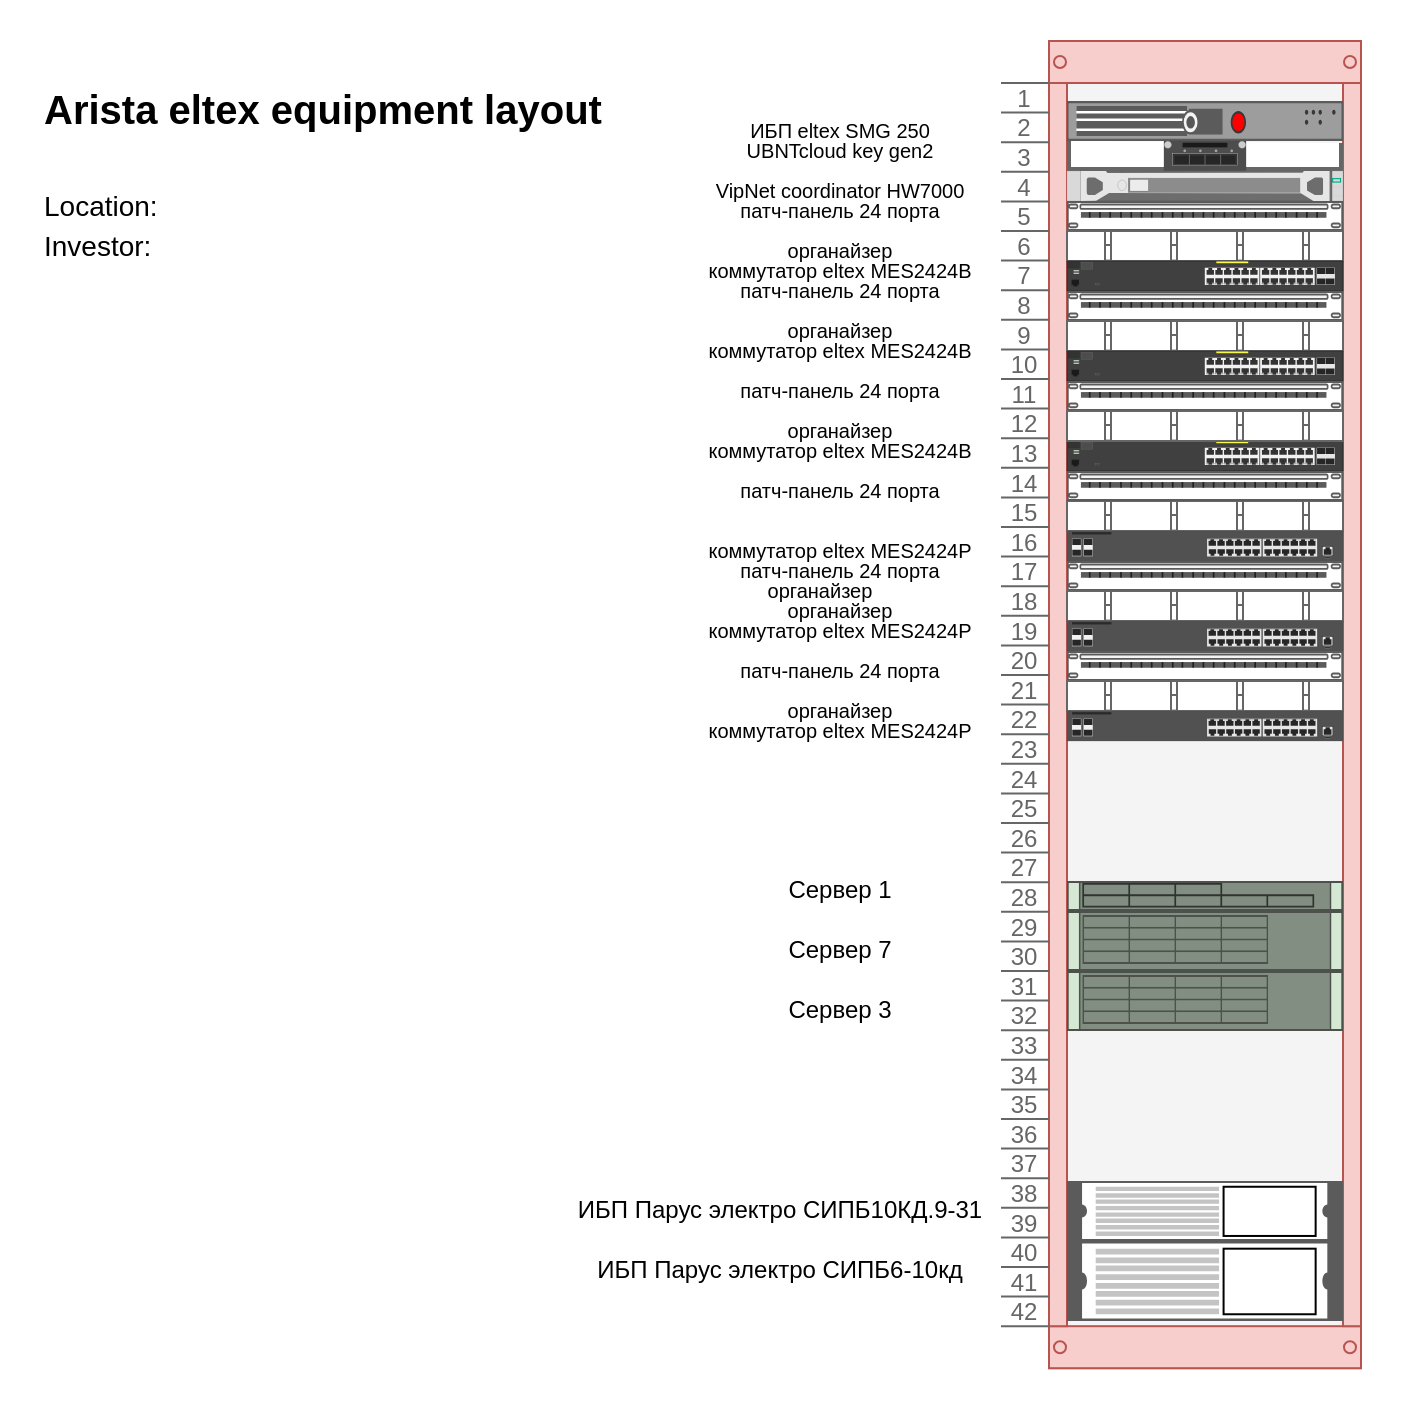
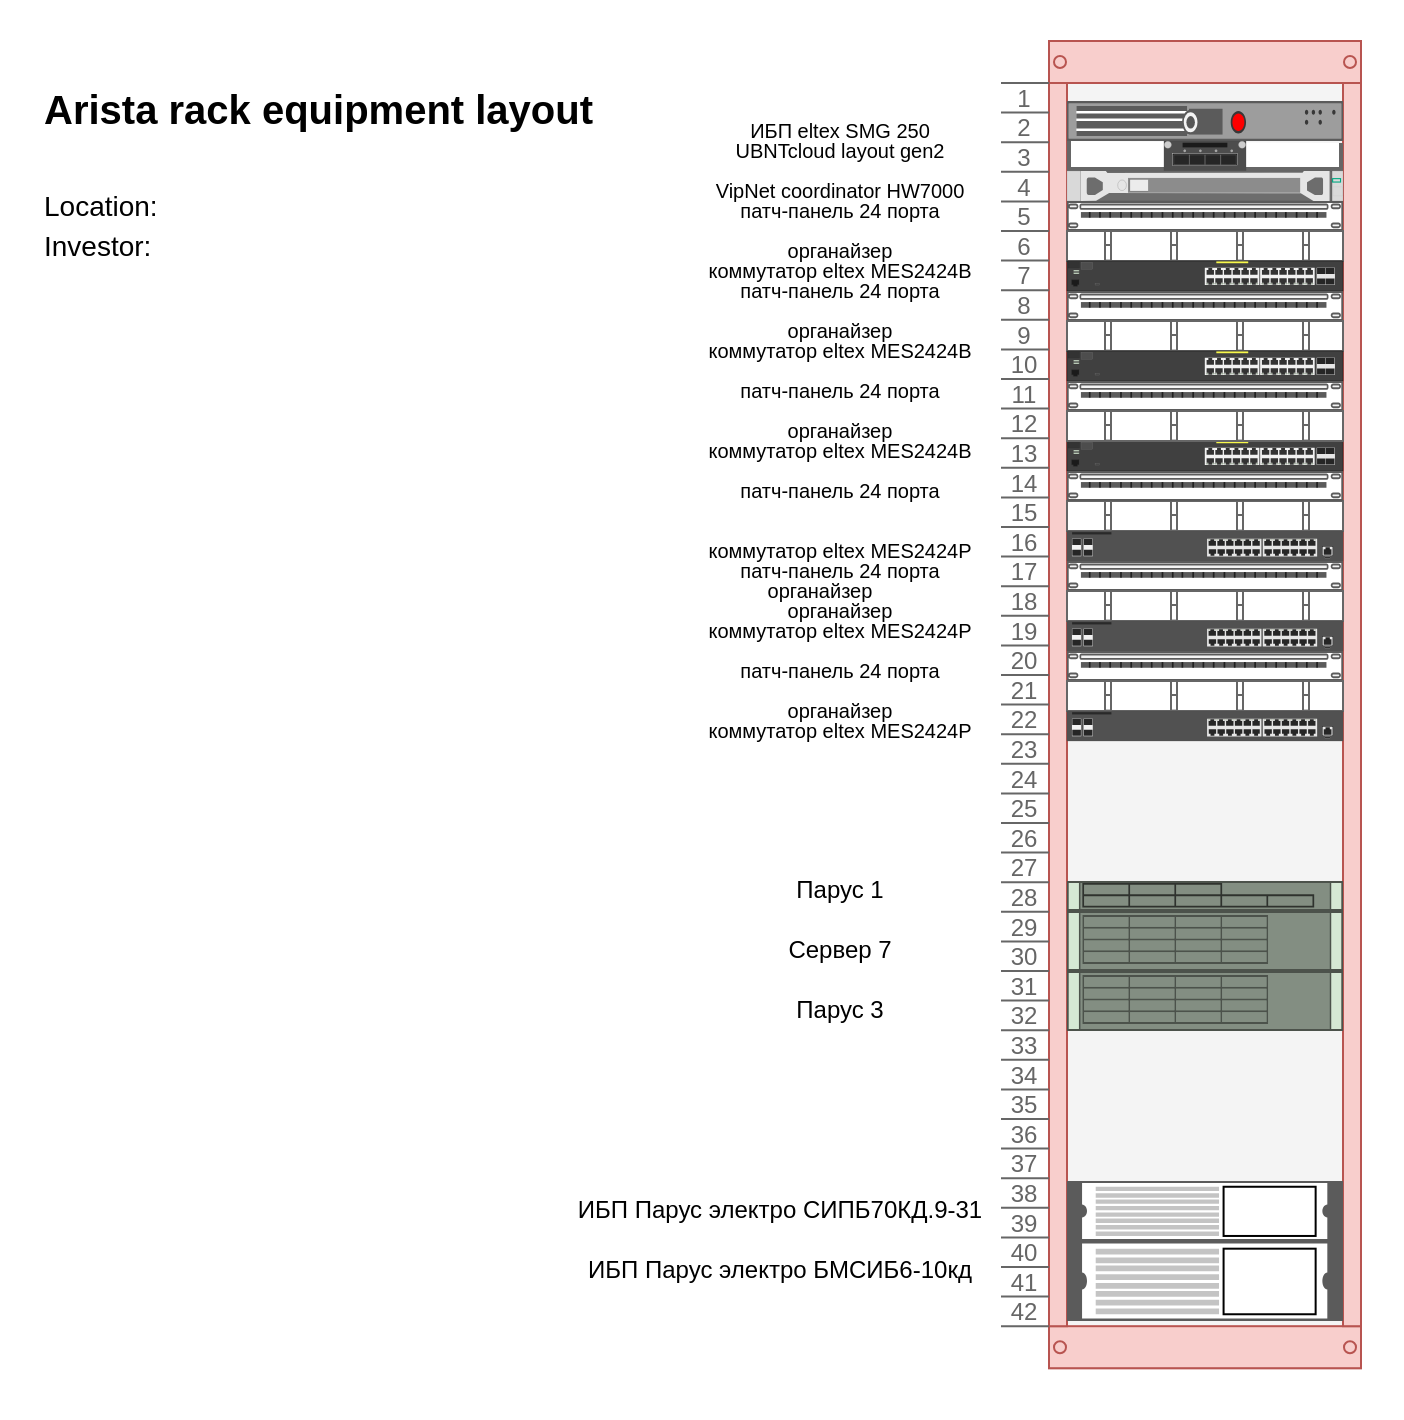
(333, 111) -> (327, 111)
(841, 151) -> (841, 151)
(841, 891) -> (841, 891)
(841, 1011) -> (841, 1011)
(781, 1211) -> (781, 1211)
(781, 1271) -> (781, 1271)
